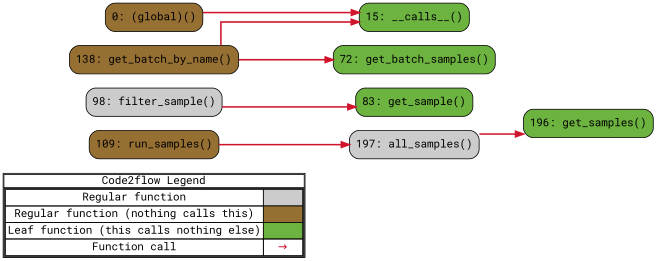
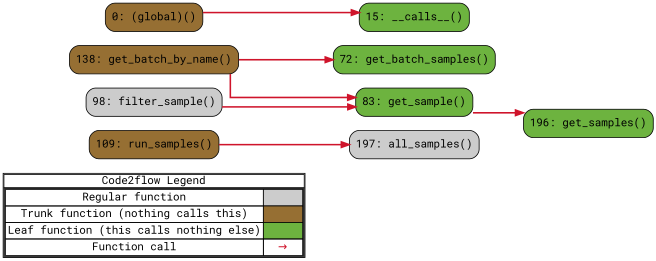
(274, 22) -> (277, 97)
(497, 134) -> (494, 113)
(134, 214) -> (134, 214)
